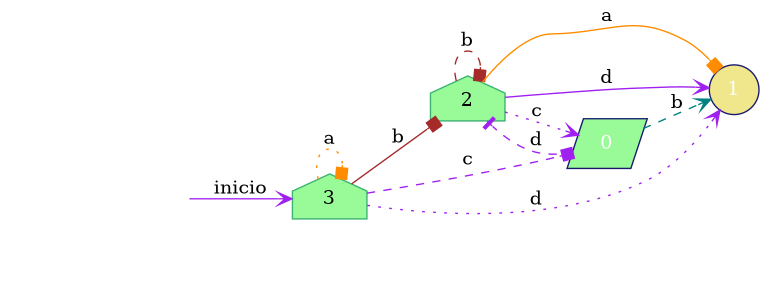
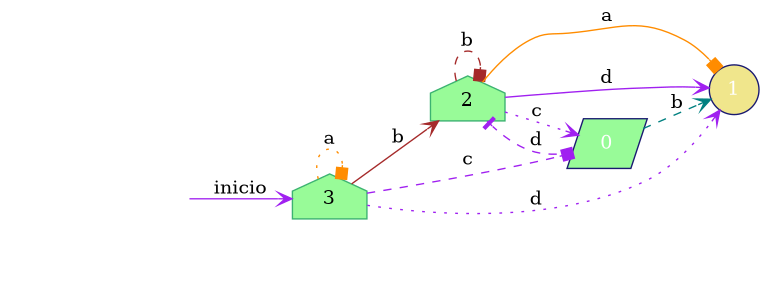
(389, 157) -> (389, 157)
